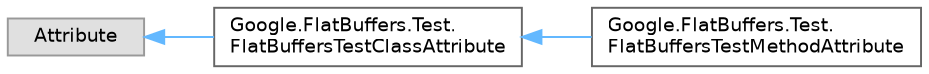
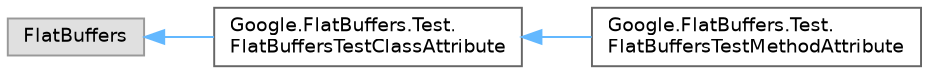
(76, 37) -> (76, 37)
